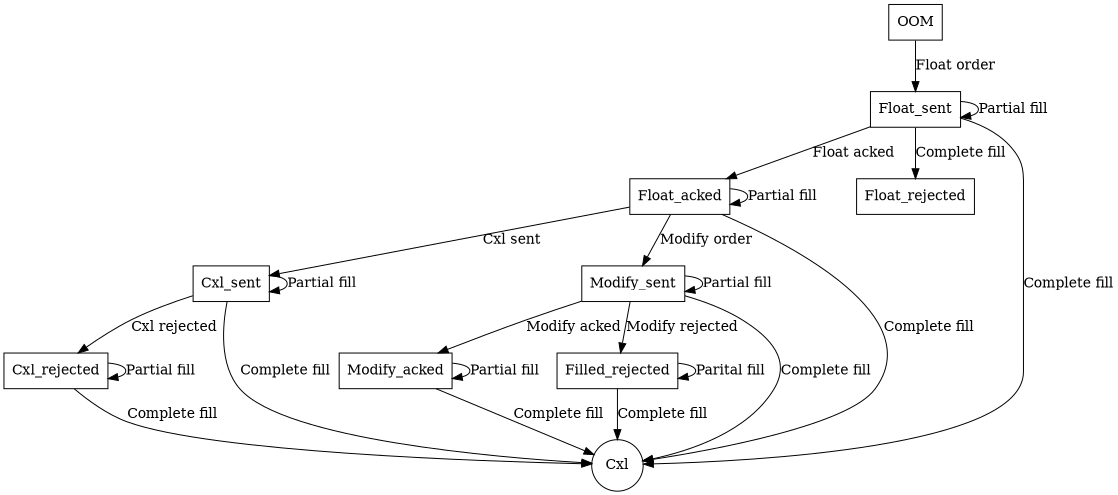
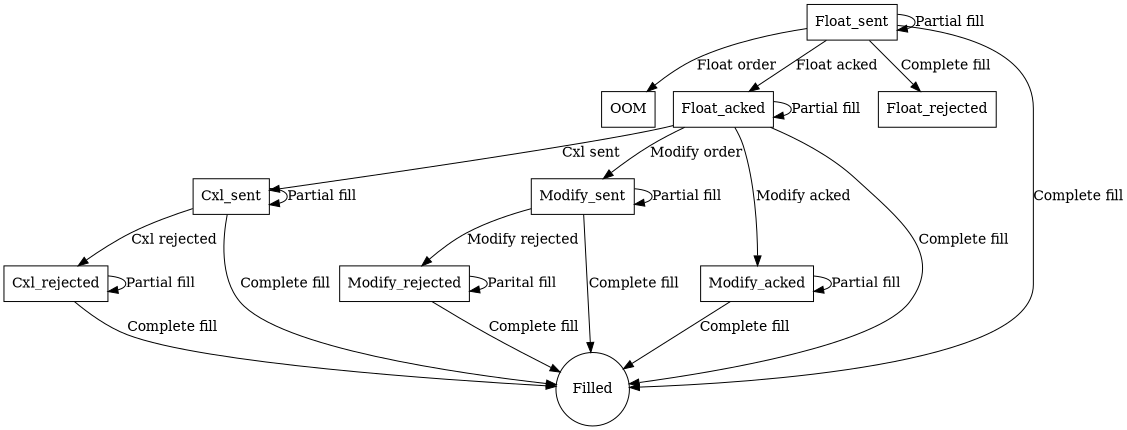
(916, 61) -> (727, 47)
(514, 324) -> (753, 190)
(617, 371) -> (405, 284)
(617, 465) -> (593, 389)
